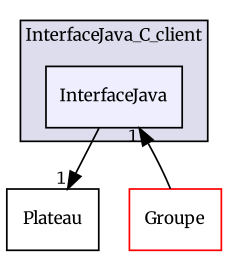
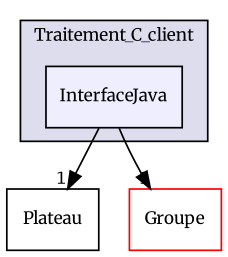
(114, 37) -> (114, 37)
(160, 166) -> (130, 152)
